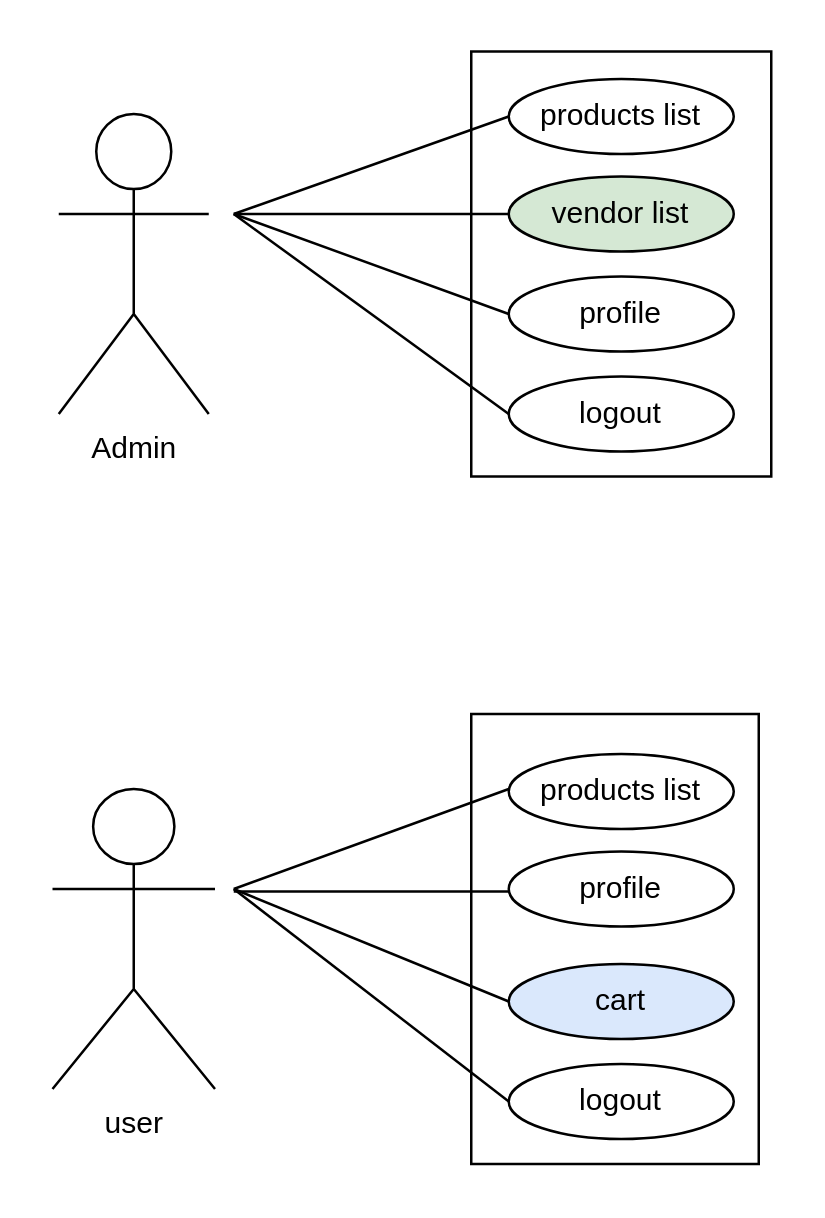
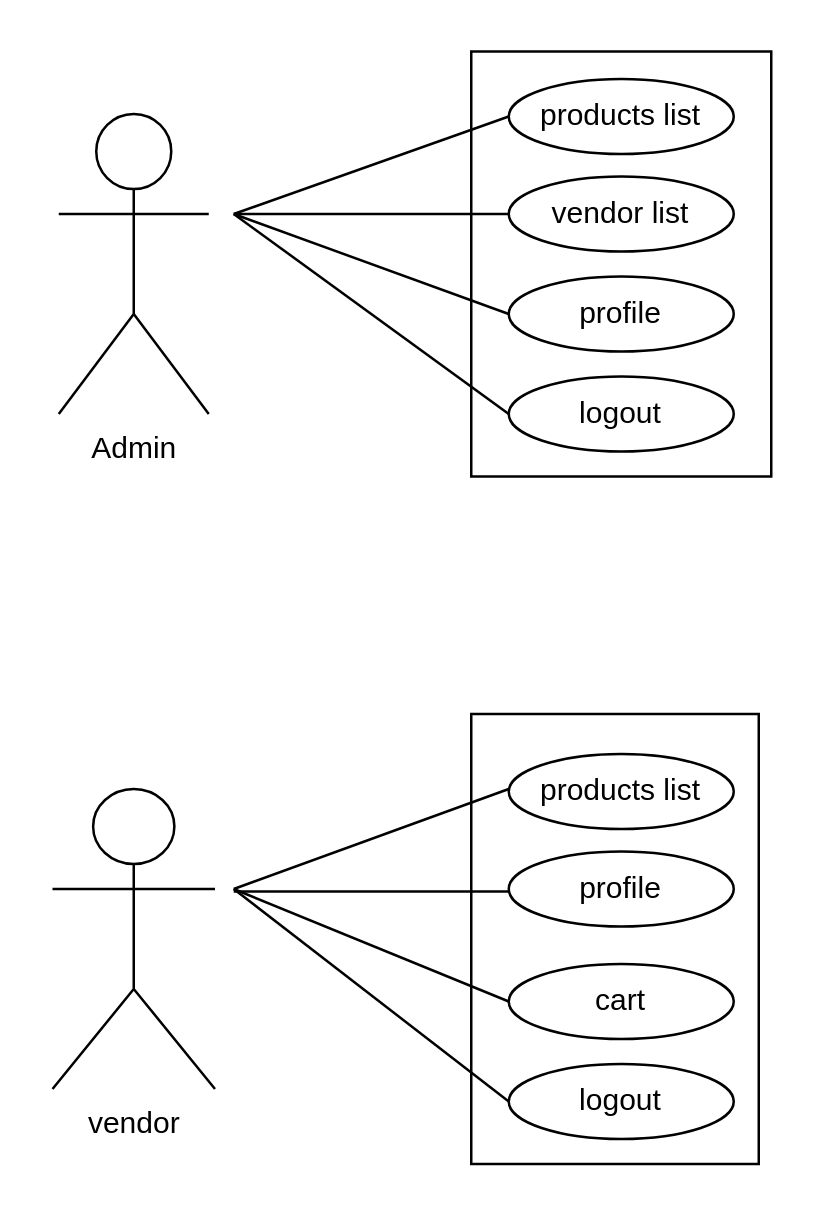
(621, 214) -> (621, 214)
(621, 1001) -> (621, 1001)
(135, 1124) -> (135, 1124)
